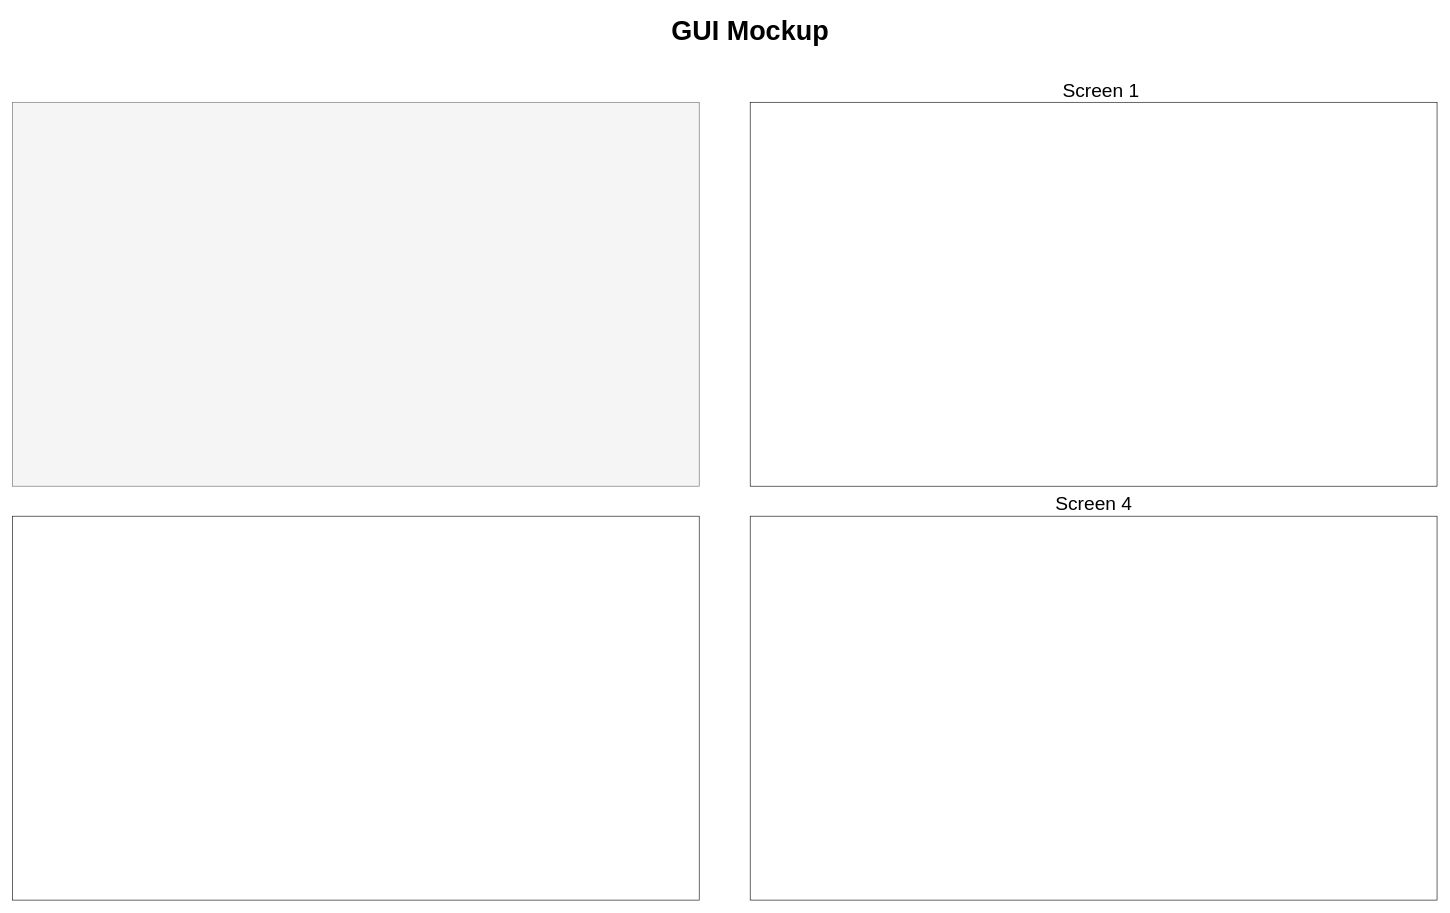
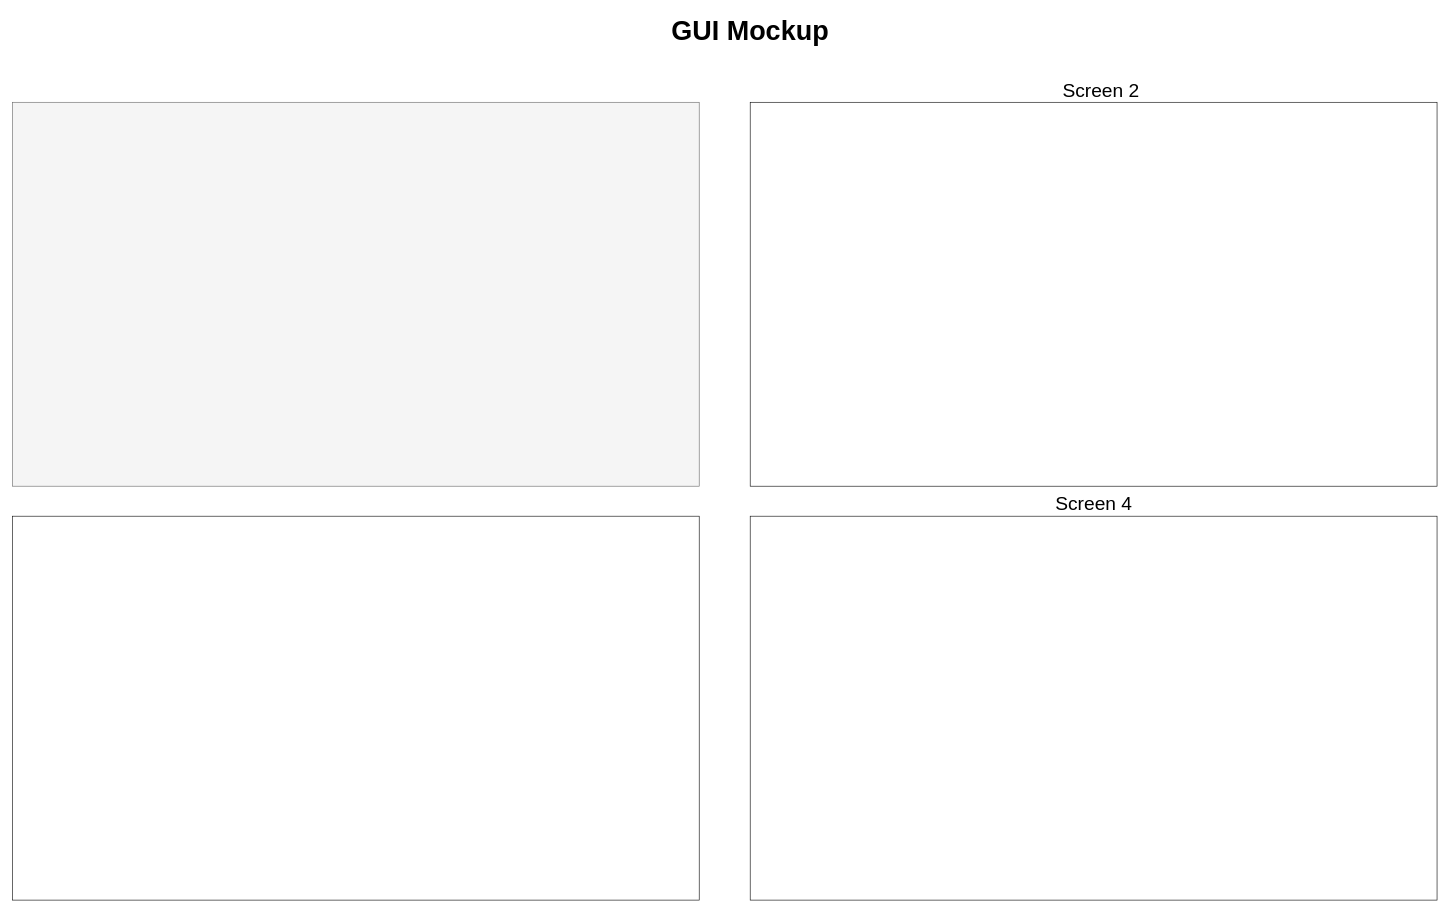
(1101, 90) -> (1101, 90)
